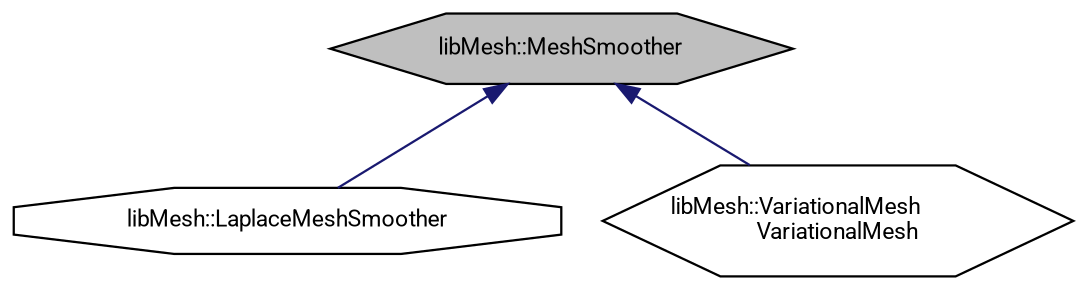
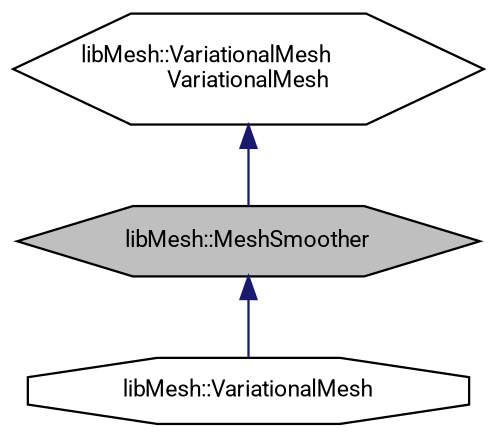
(693, 131) -> (249, 177)
(288, 221) -> (249, 391)
